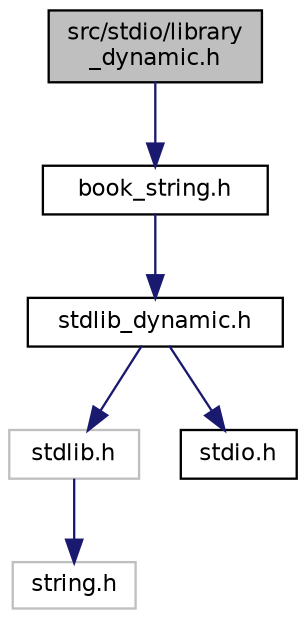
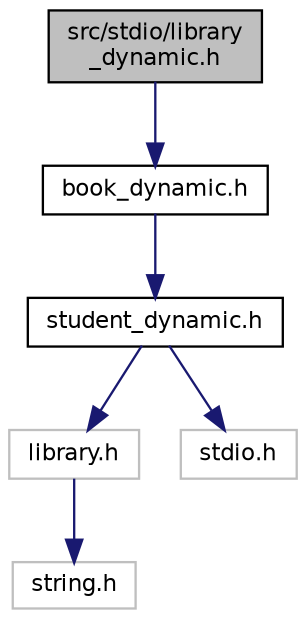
(155, 190) -> (155, 190)
(155, 322) -> (155, 322)
(74, 454) -> (74, 454)
(239, 454) -> (239, 454)
